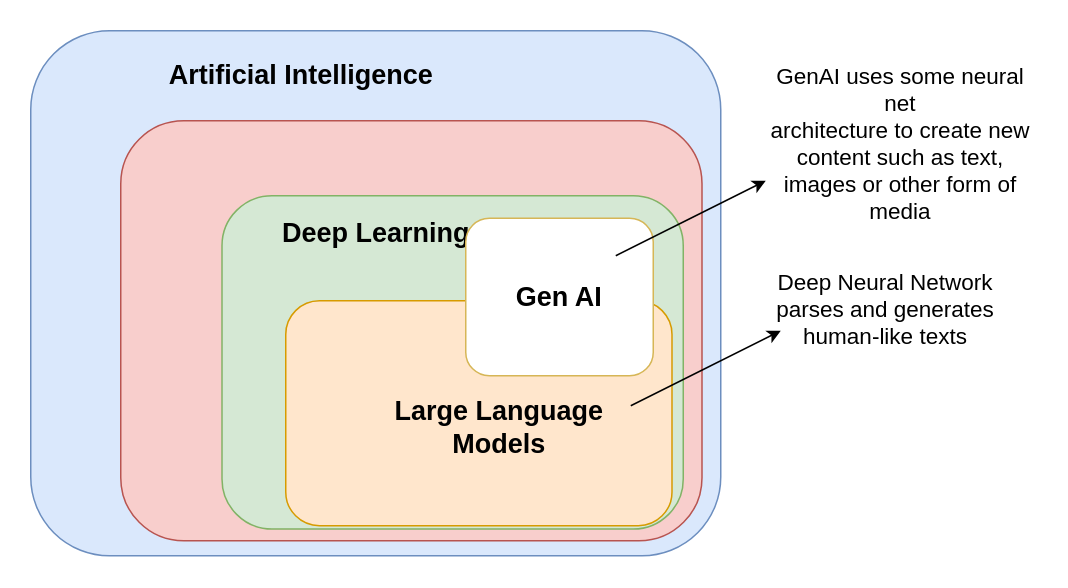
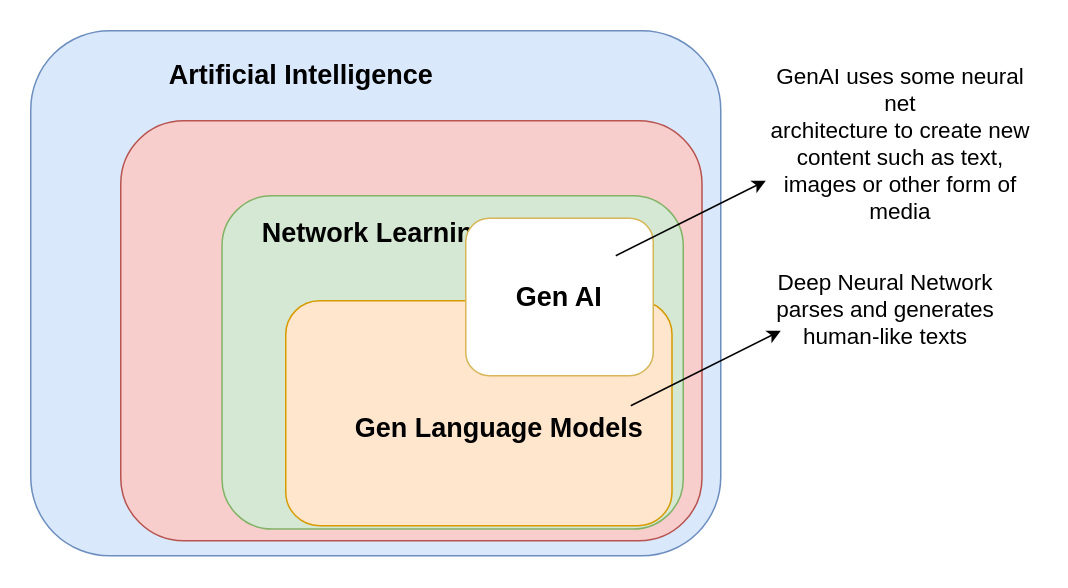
(377, 233) -> (377, 233)
(500, 428) -> (500, 428)
